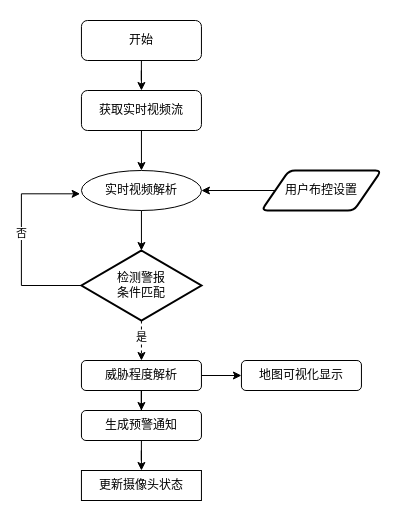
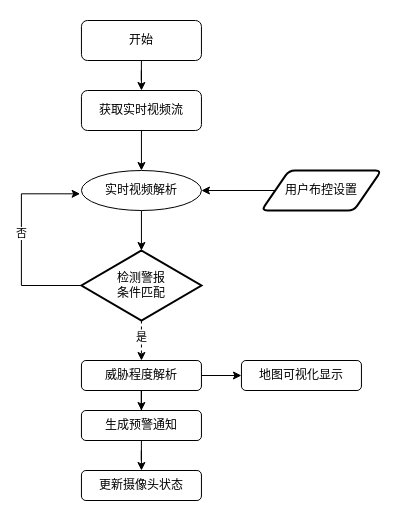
(141, 486) -> (141, 486)
